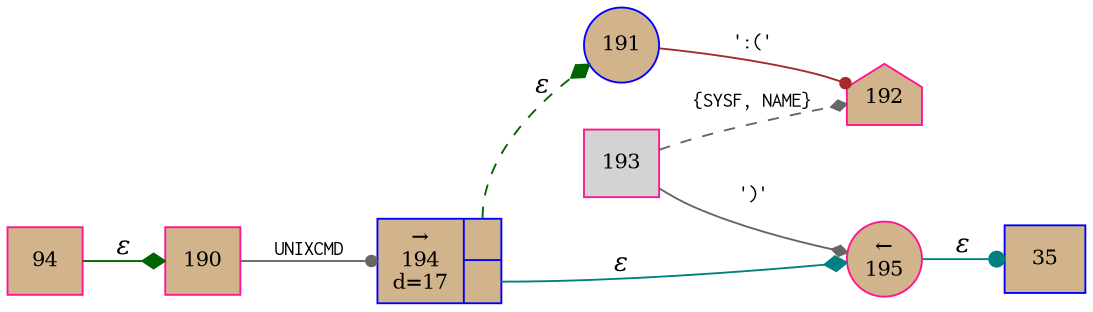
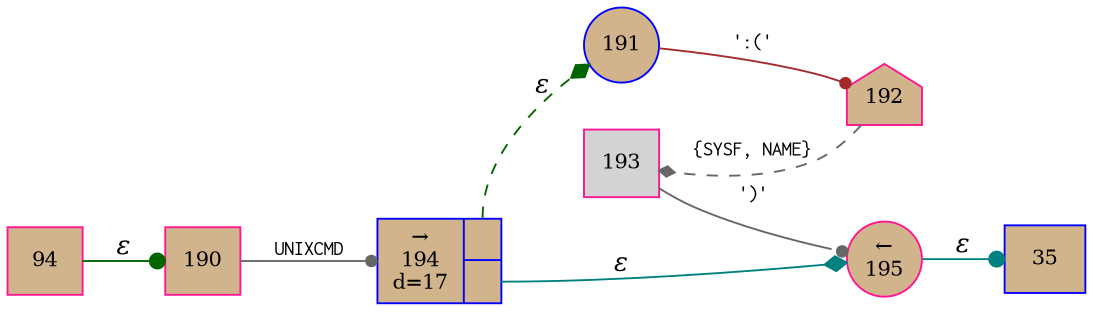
(744, 126) -> (775, 172)
(743, 225) -> (743, 225)
(116, 261) -> (116, 261)
